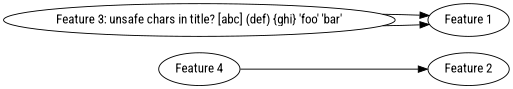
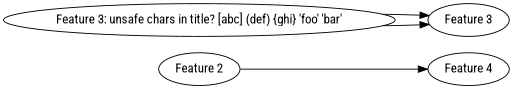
(469, 20) -> (469, 20)
(329, 69) -> (329, 69)
